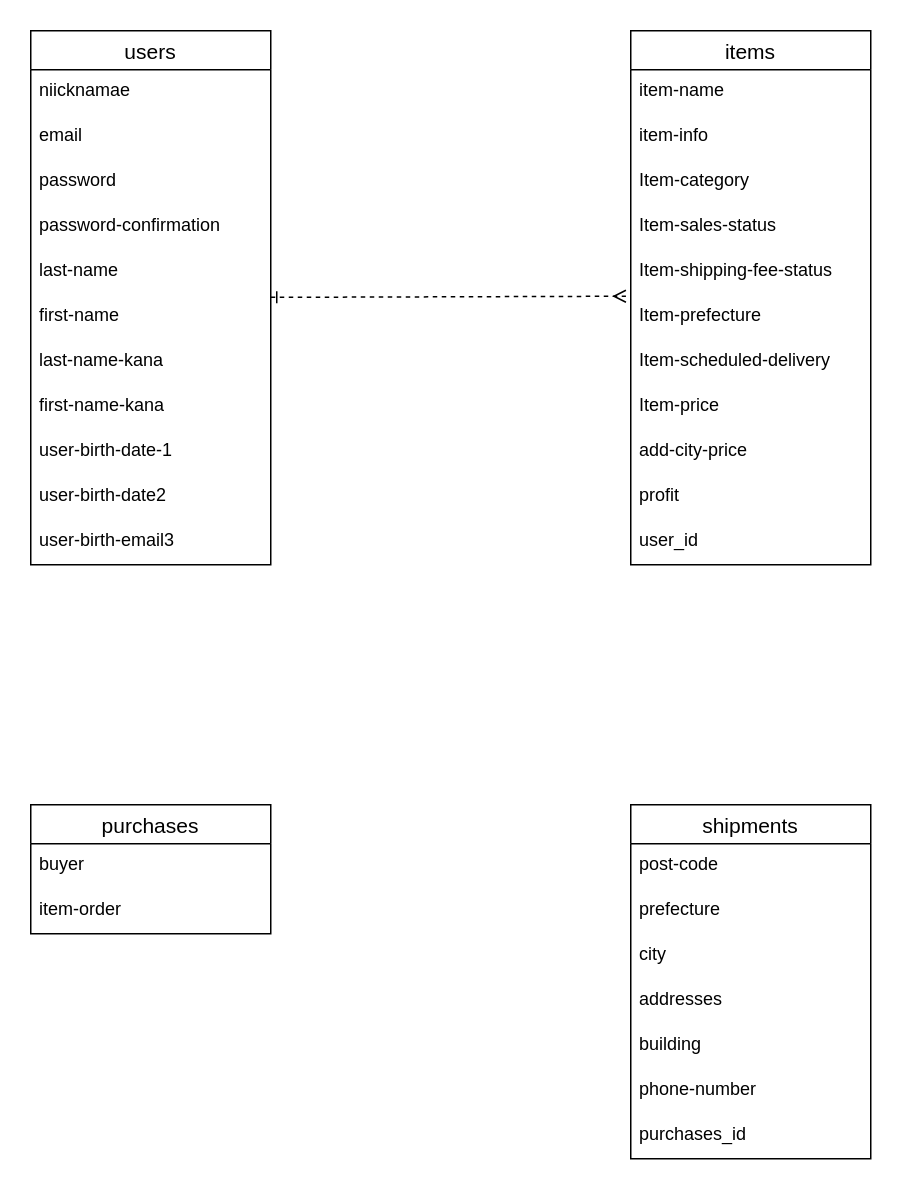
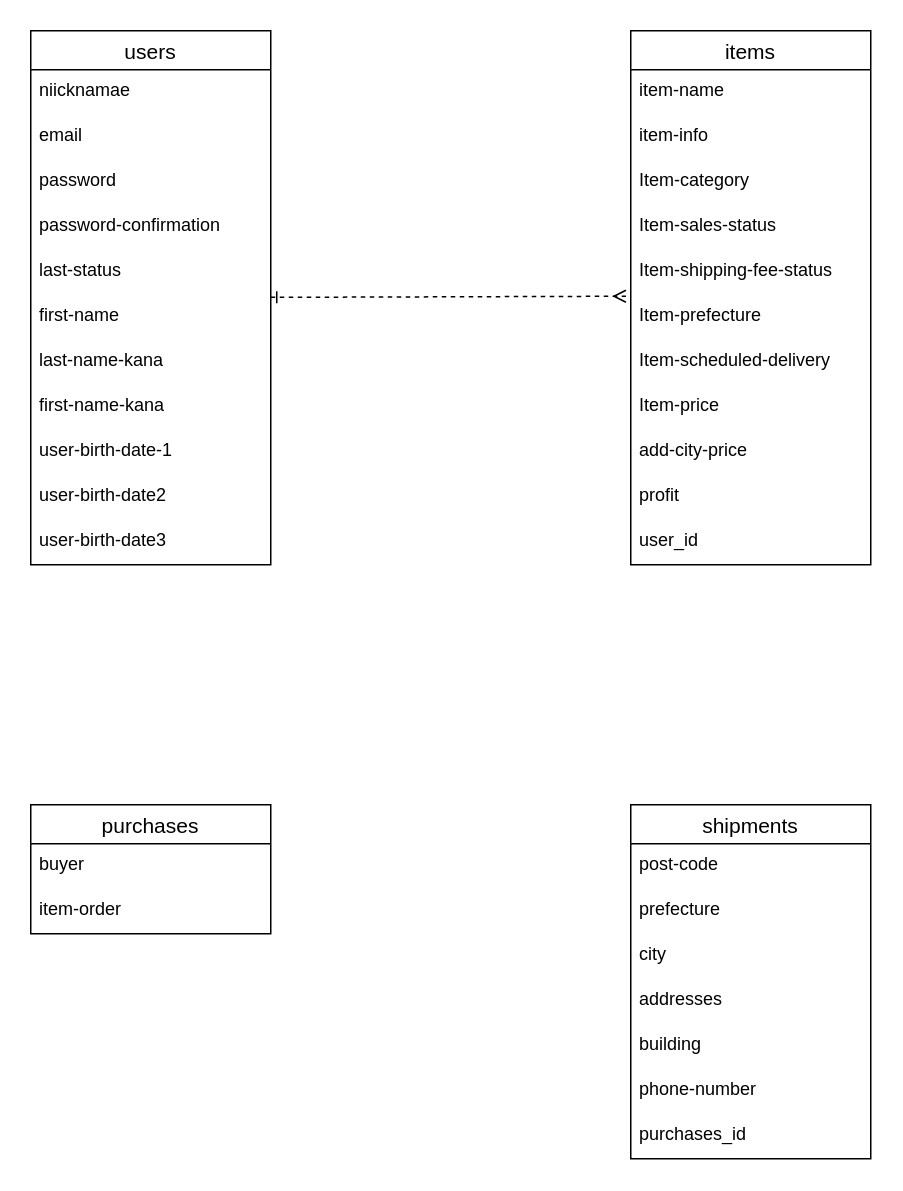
(82, 270) -> (92, 270)
(118, 540) -> (117, 540)
